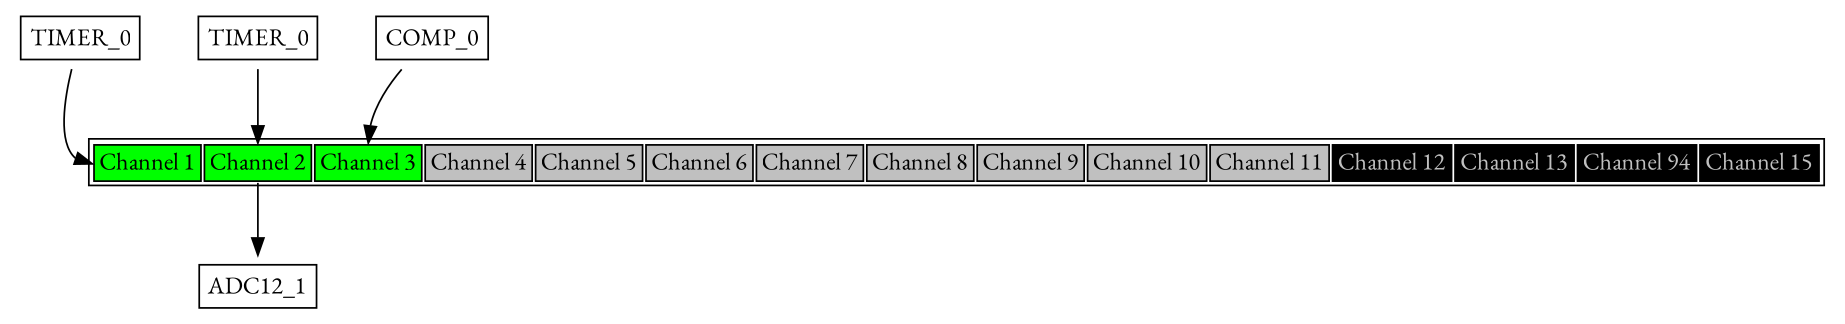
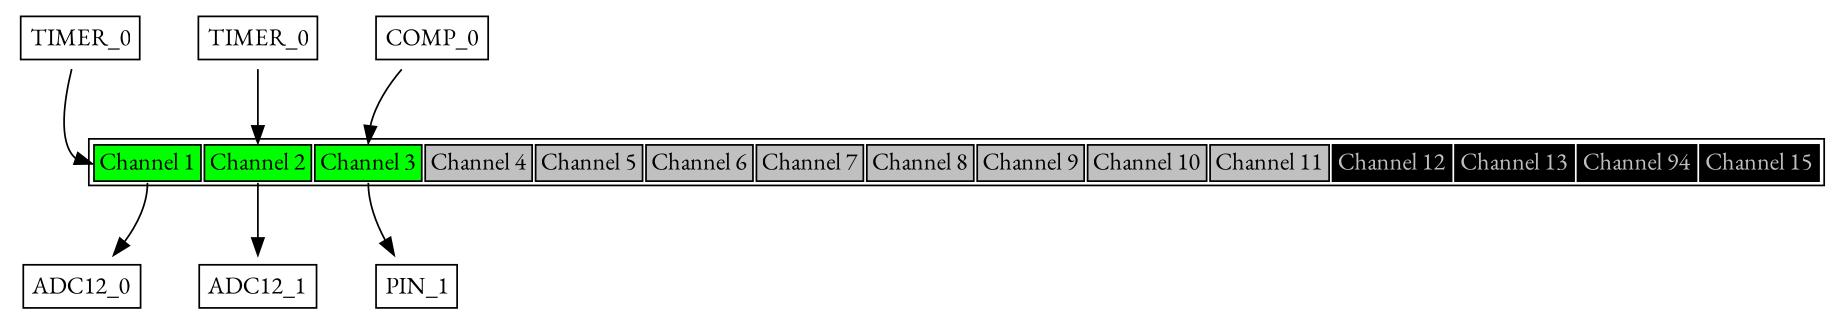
none -> (82, 286)
none -> (417, 286)
